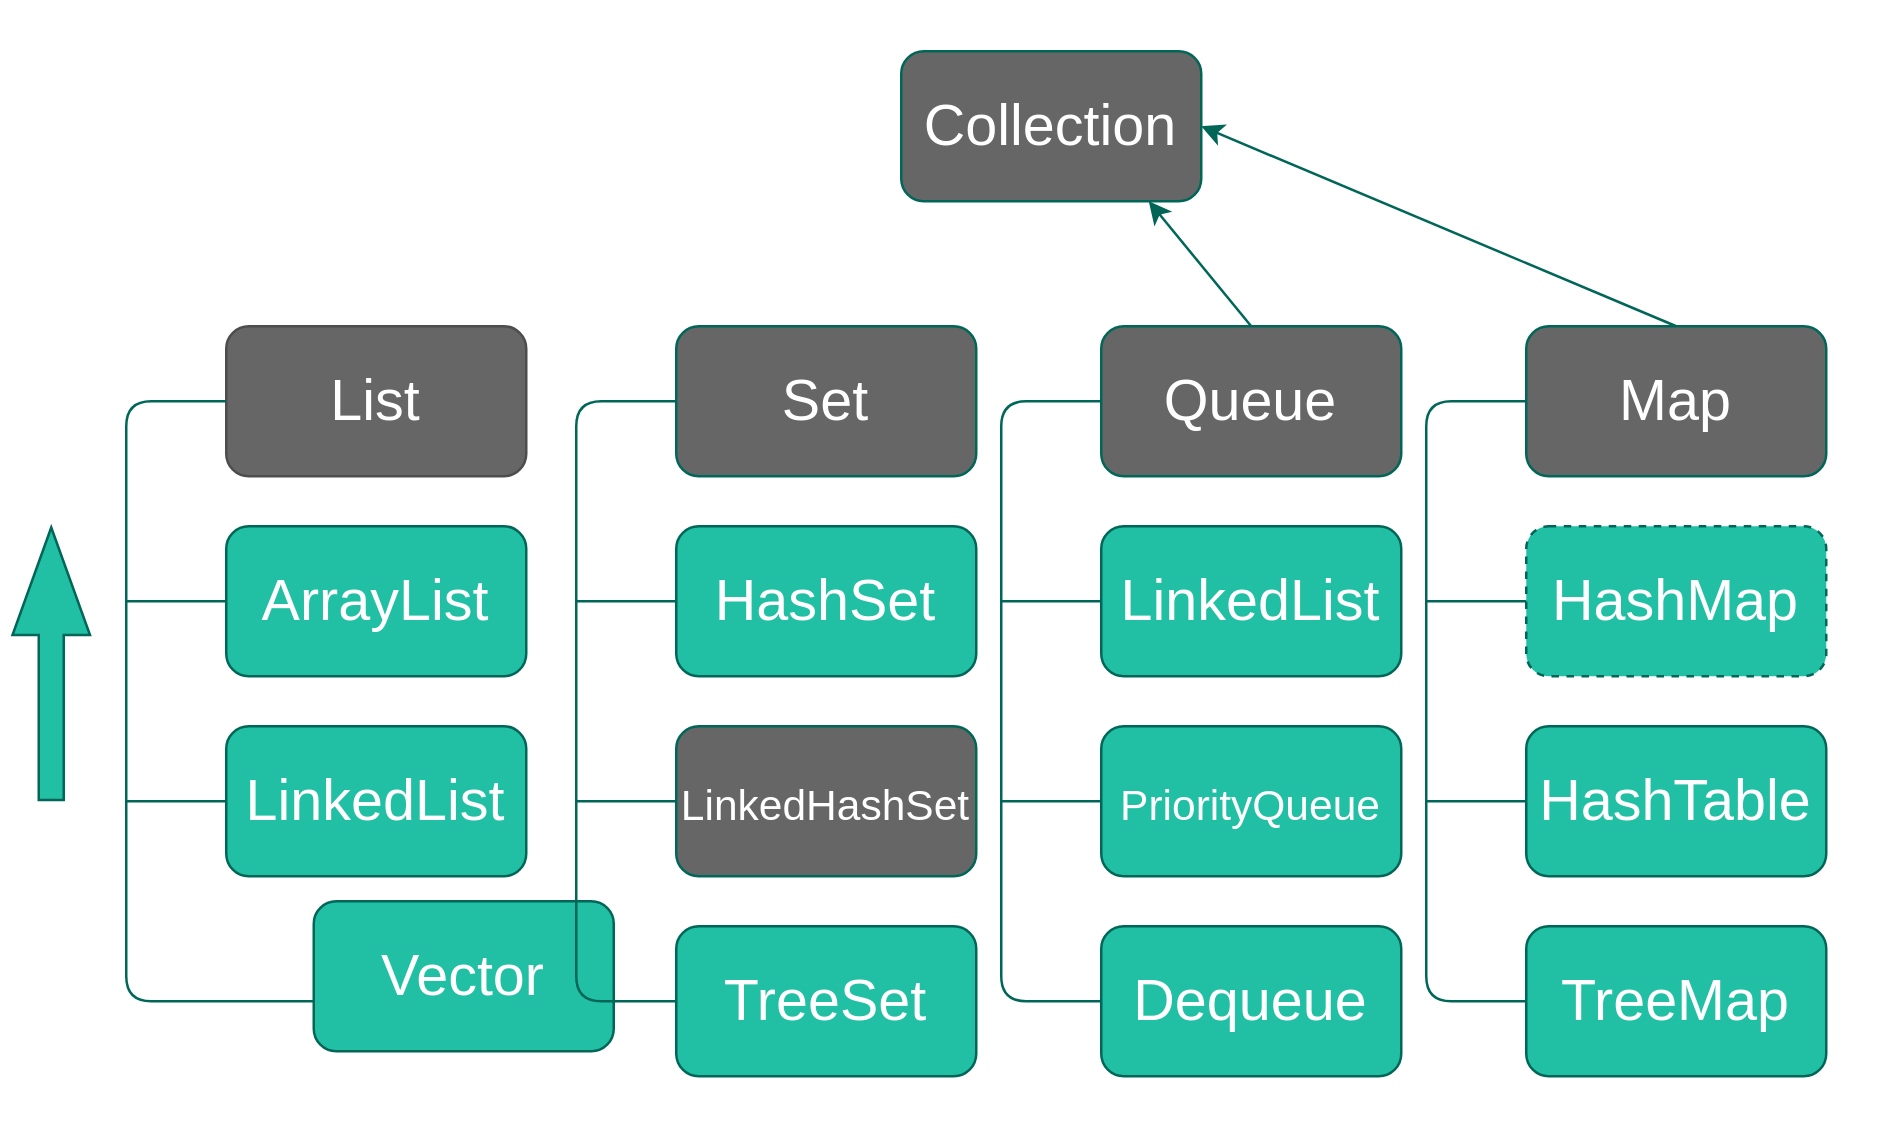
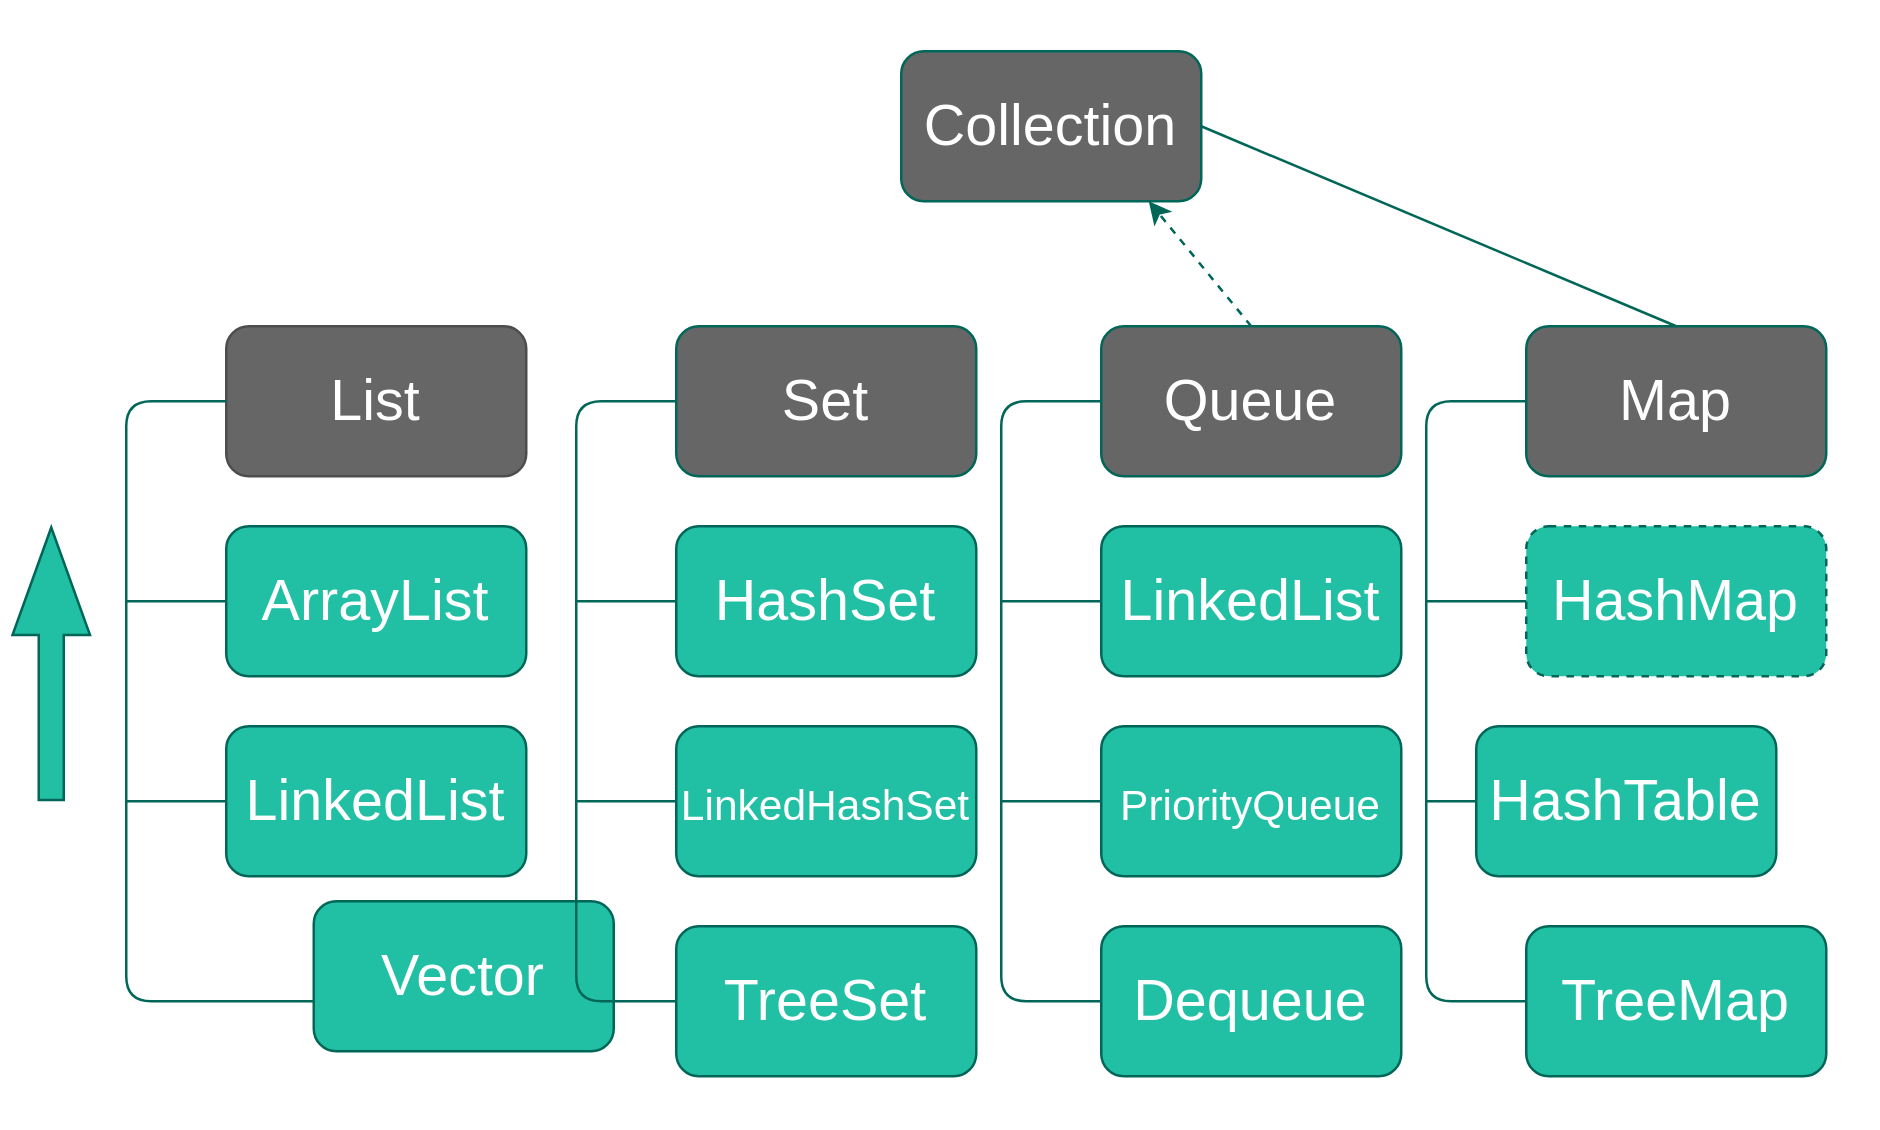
(1217, 133) -> (1210, 130)
(1203, 268) -> (1203, 268)
(826, 801) -> (826, 801)
(1676, 801) -> (1626, 801)
